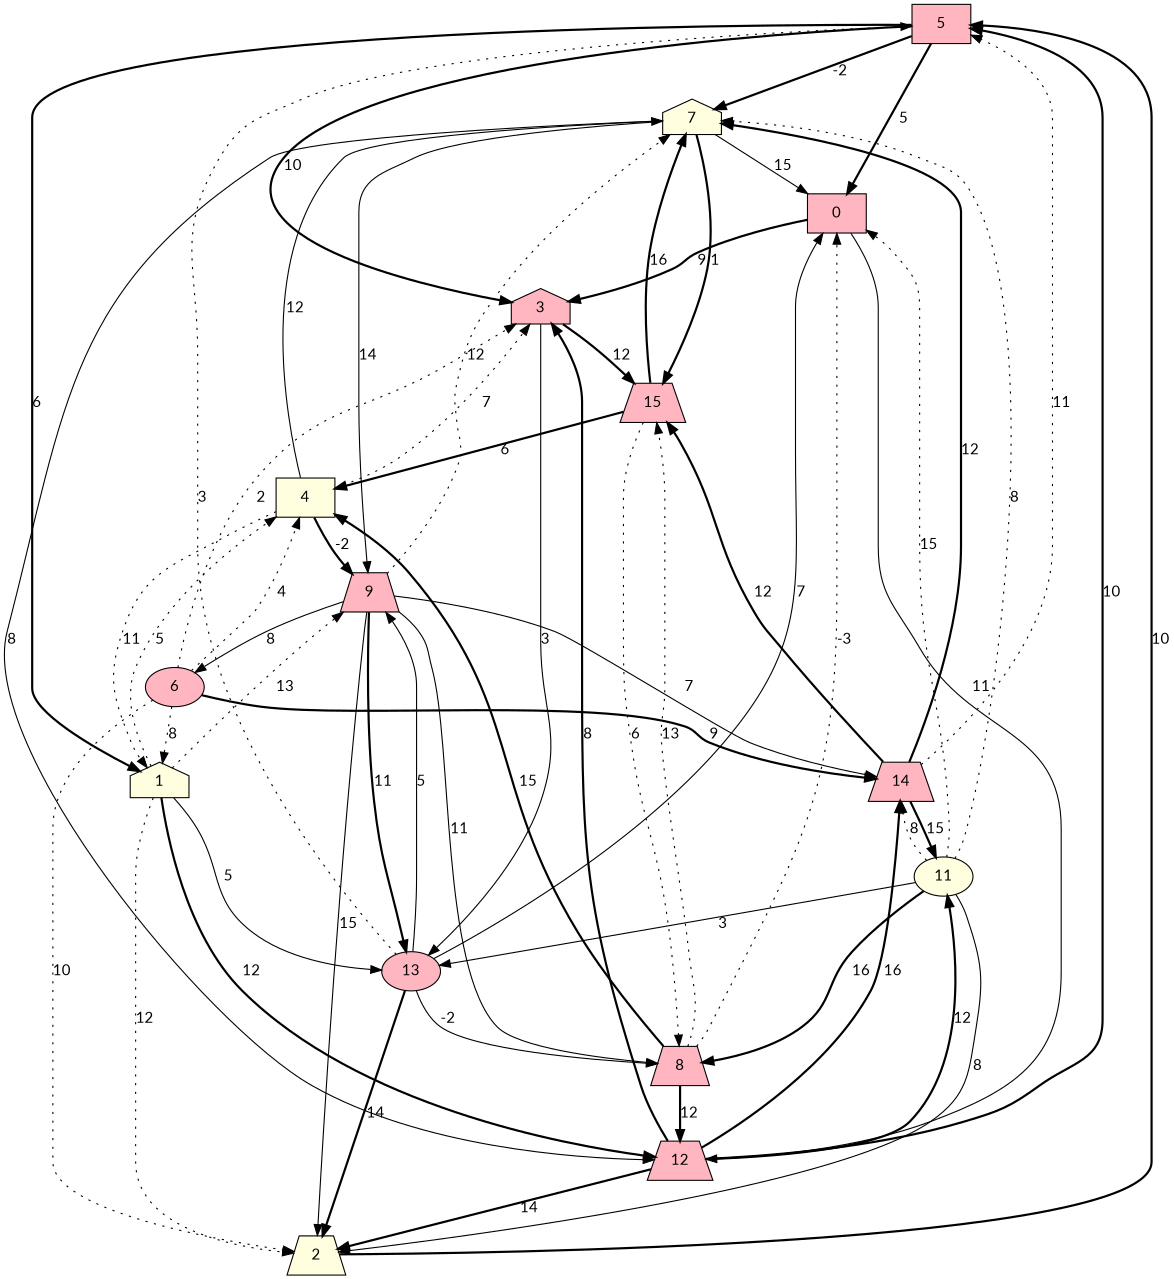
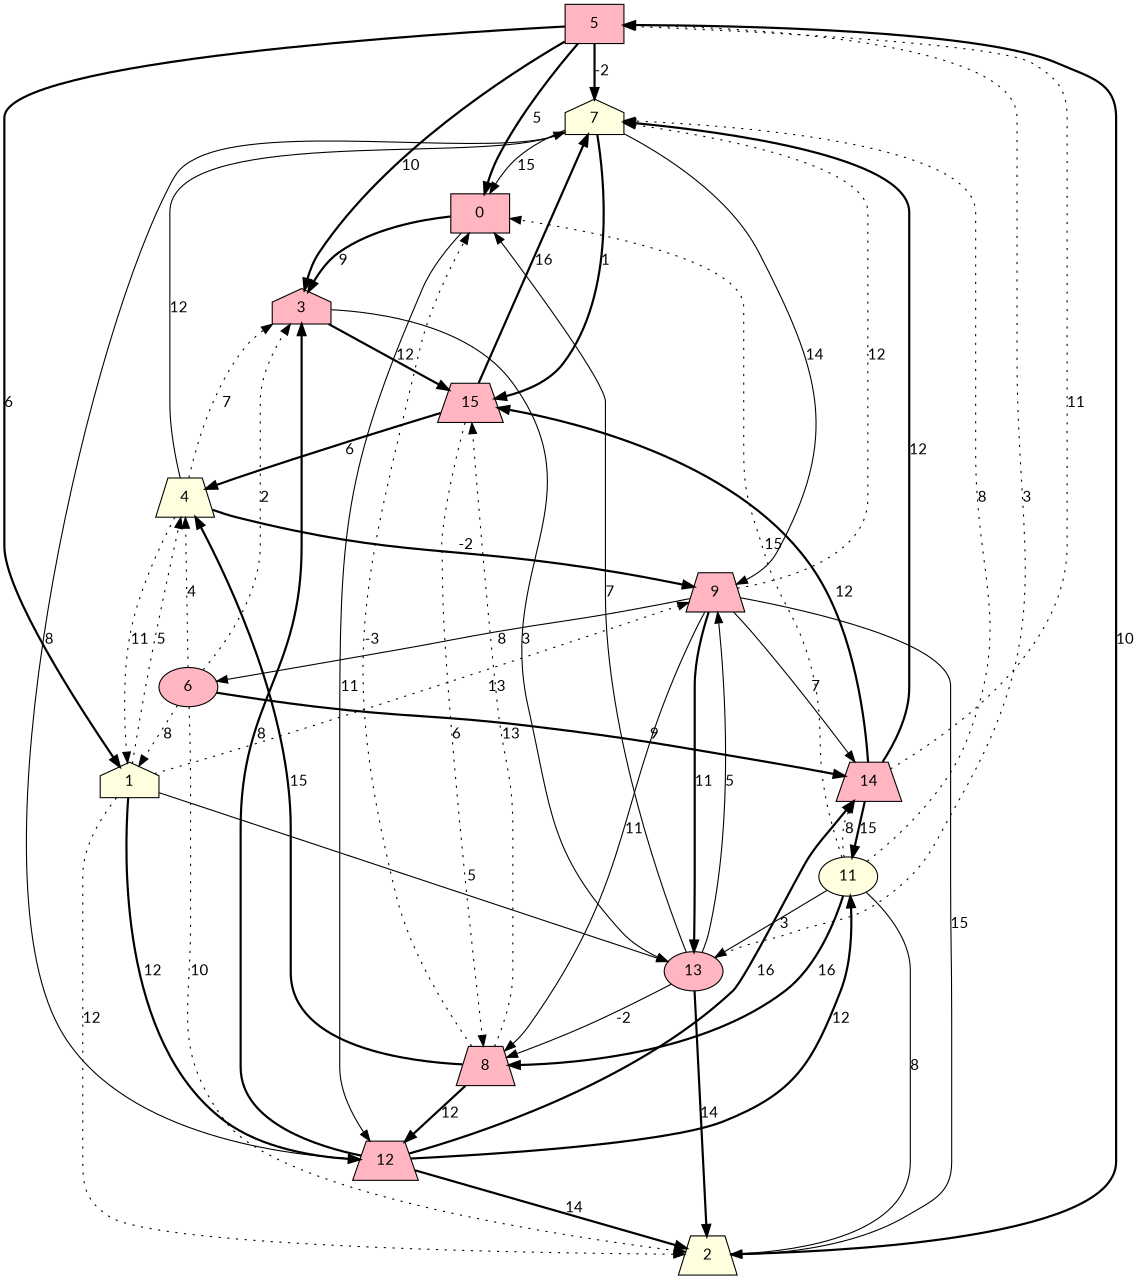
(305, 498) -> (185, 498)
(1103, 710) -> none
